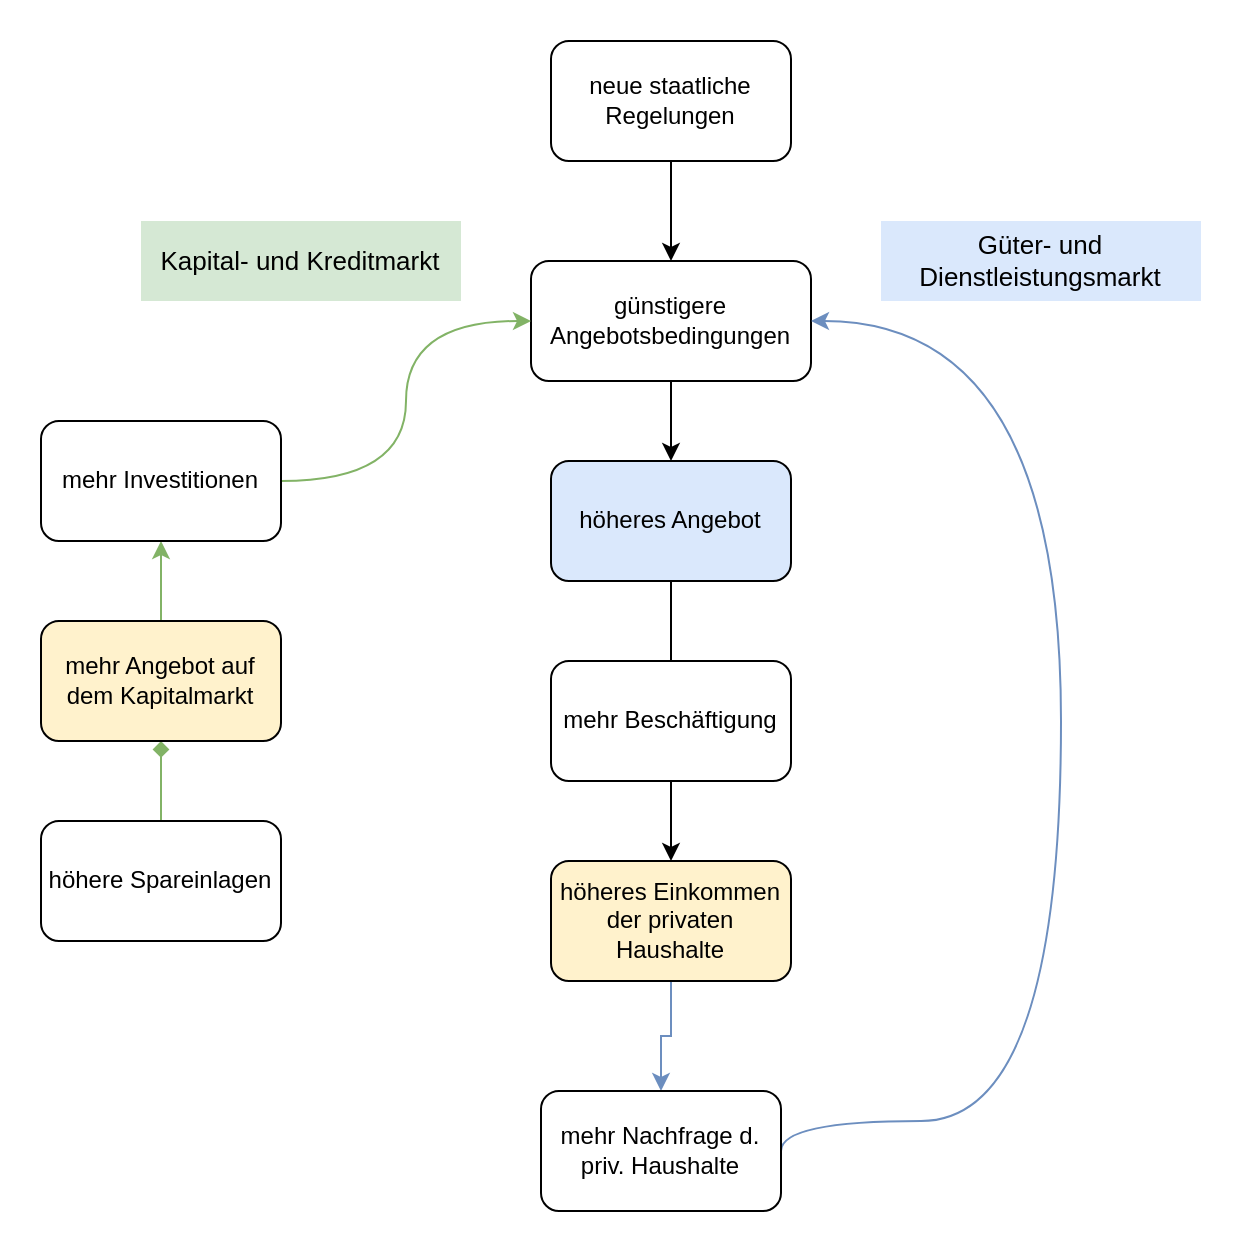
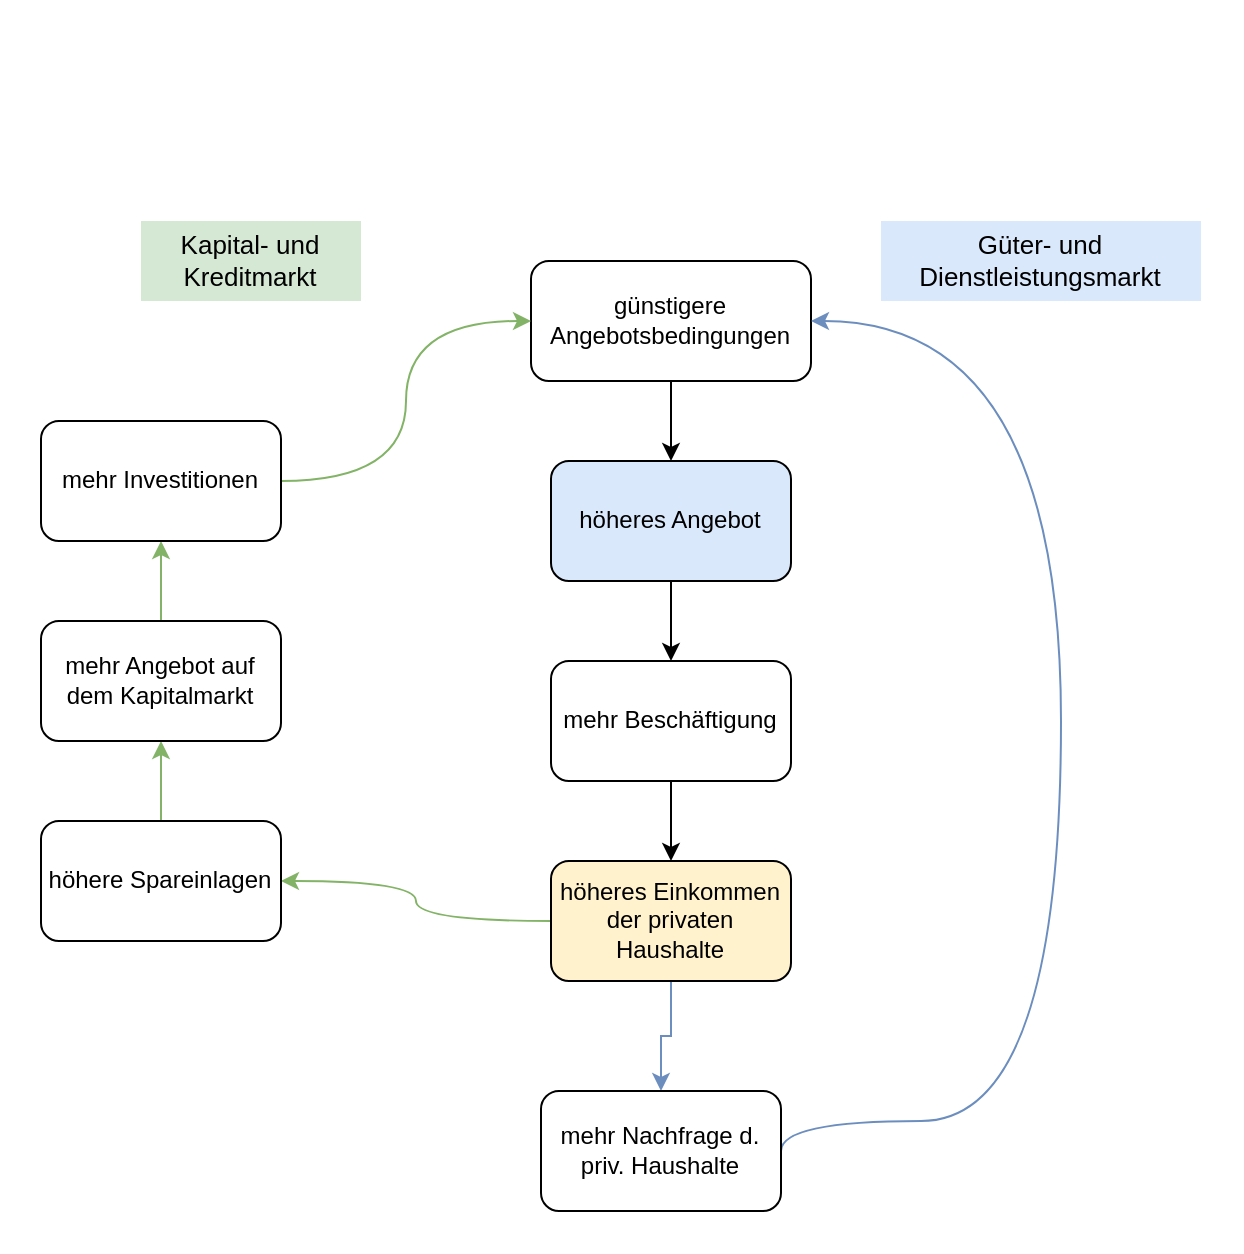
(671, 101) -> none
(671, 204) -> none
(301, 261) -> (251, 261)
(671, 651) -> (671, 646)
(161, 681) -> (161, 681)
(161, 757) -> (161, 756)
none -> (420, 907)
